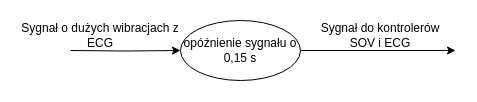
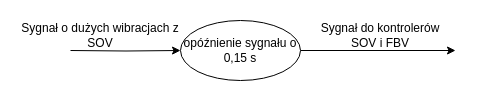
(101, 36) -> (101, 36)
(381, 36) -> (381, 36)
